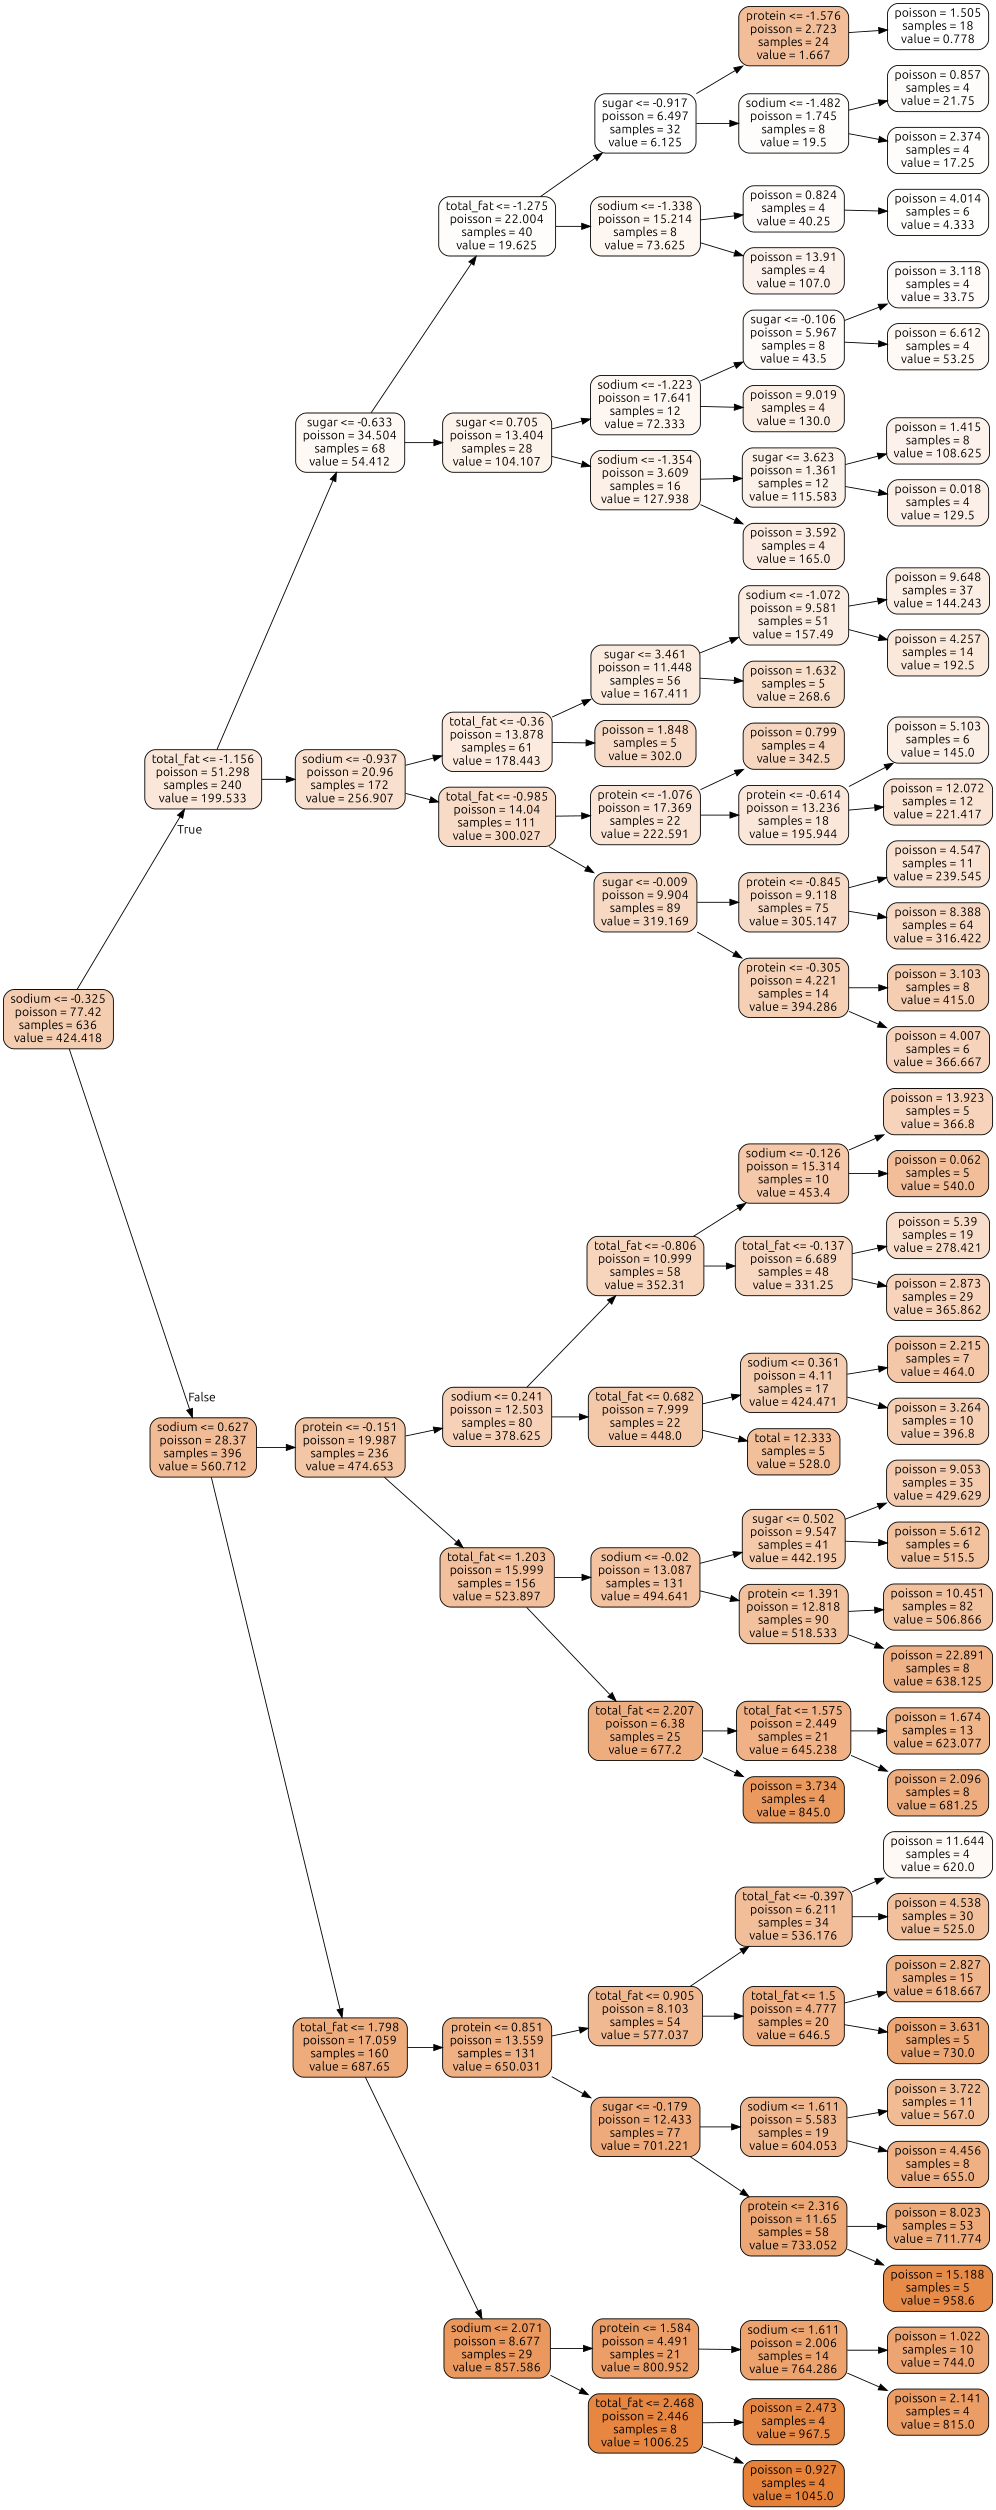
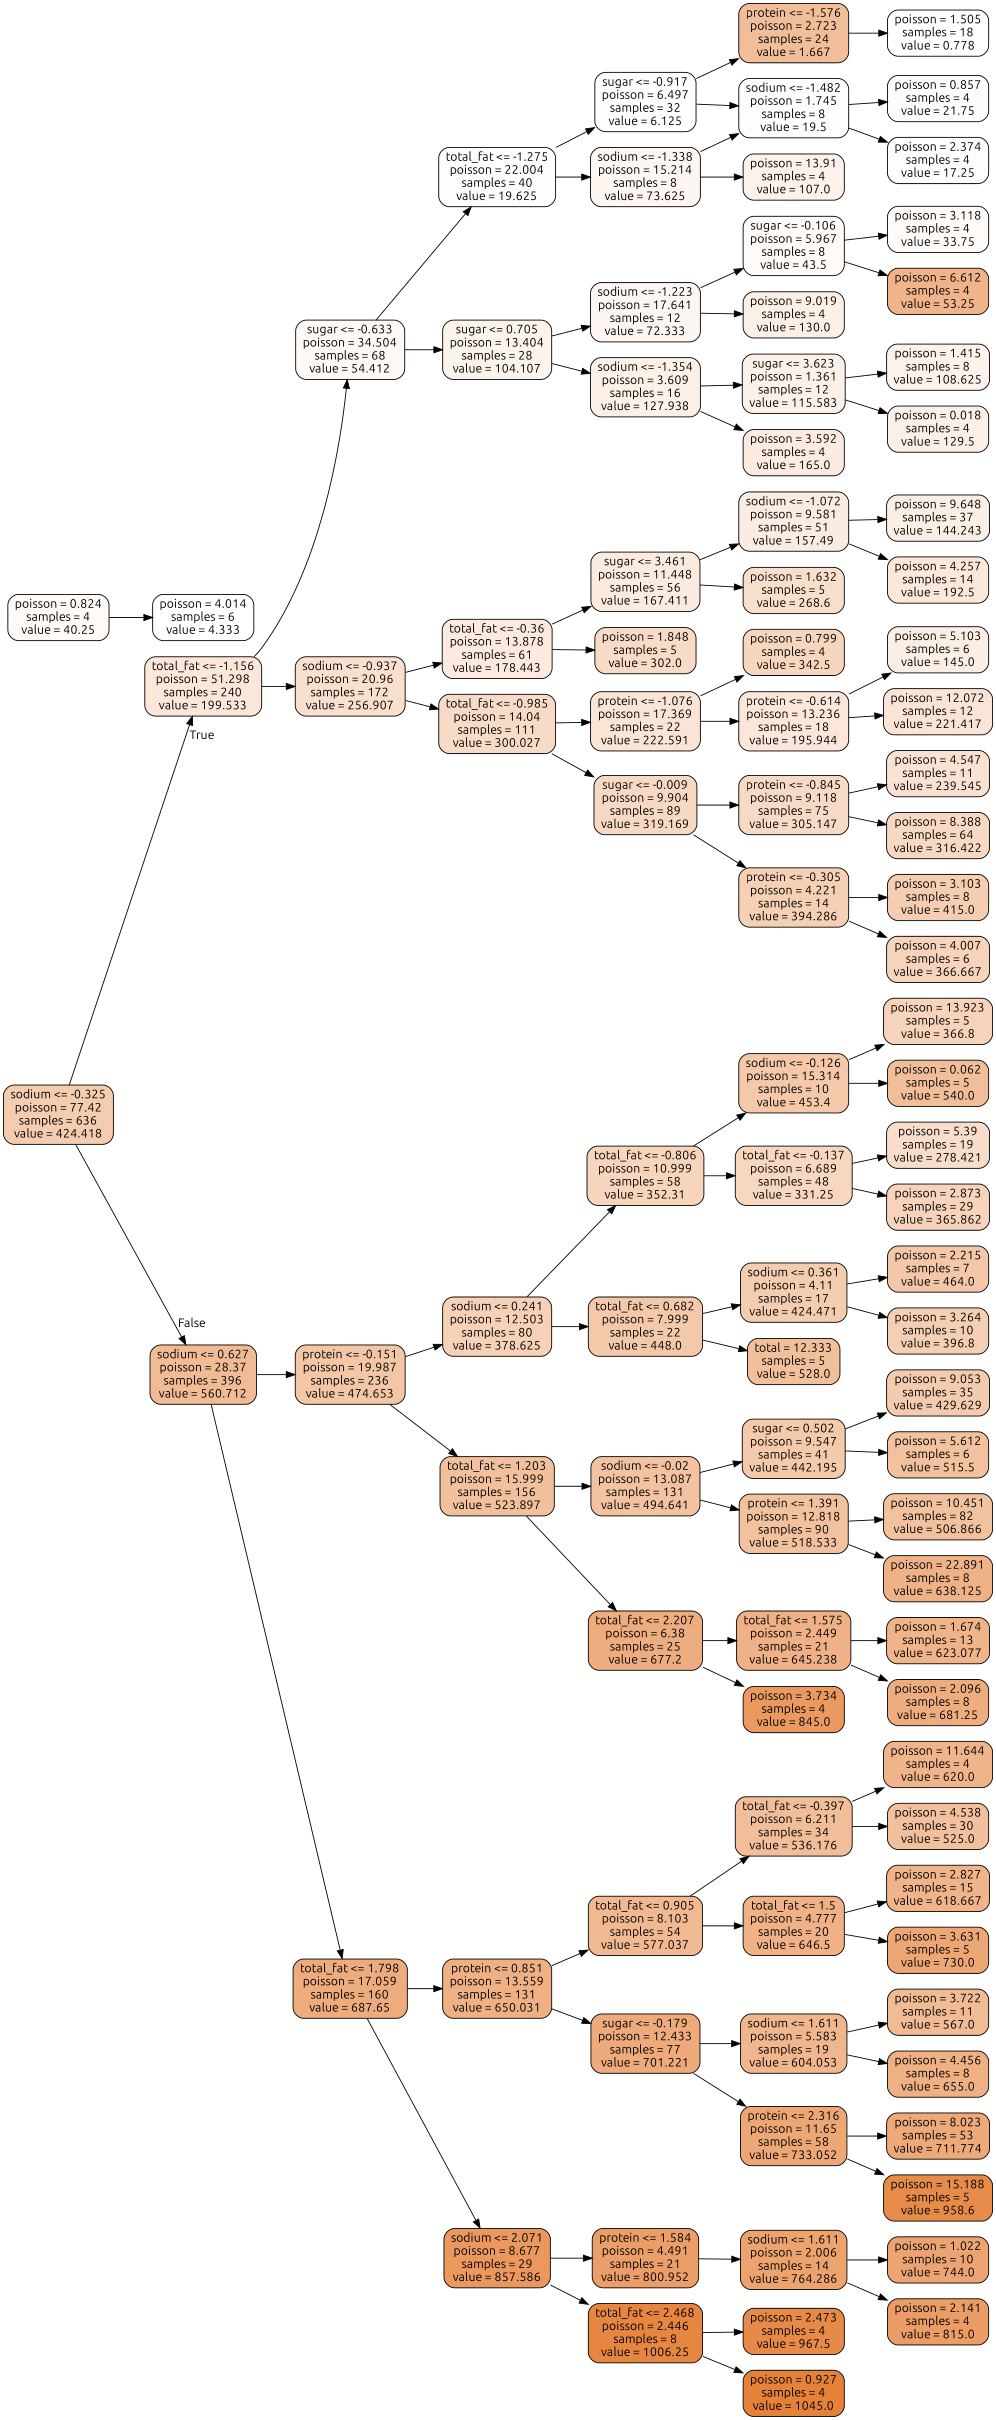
(717, 218) -> (716, 144)
(938, 347) -> (938, 291)
(938, 1855) -> (938, 1765)
